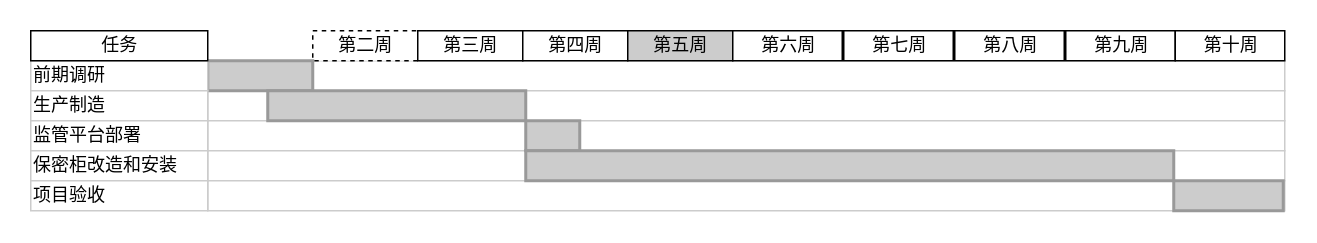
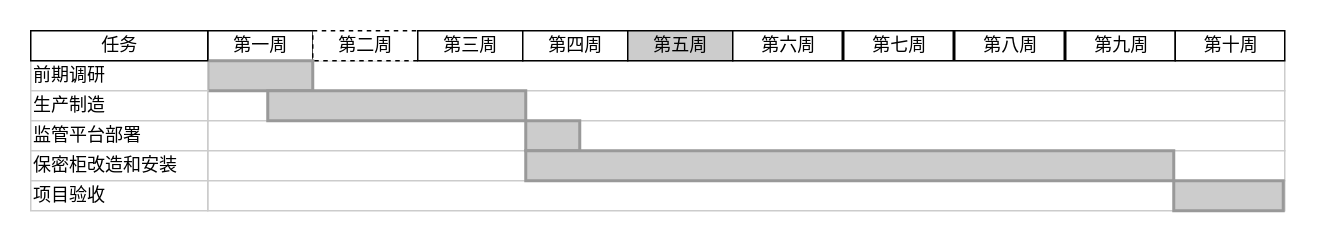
none -> (260, 46)
